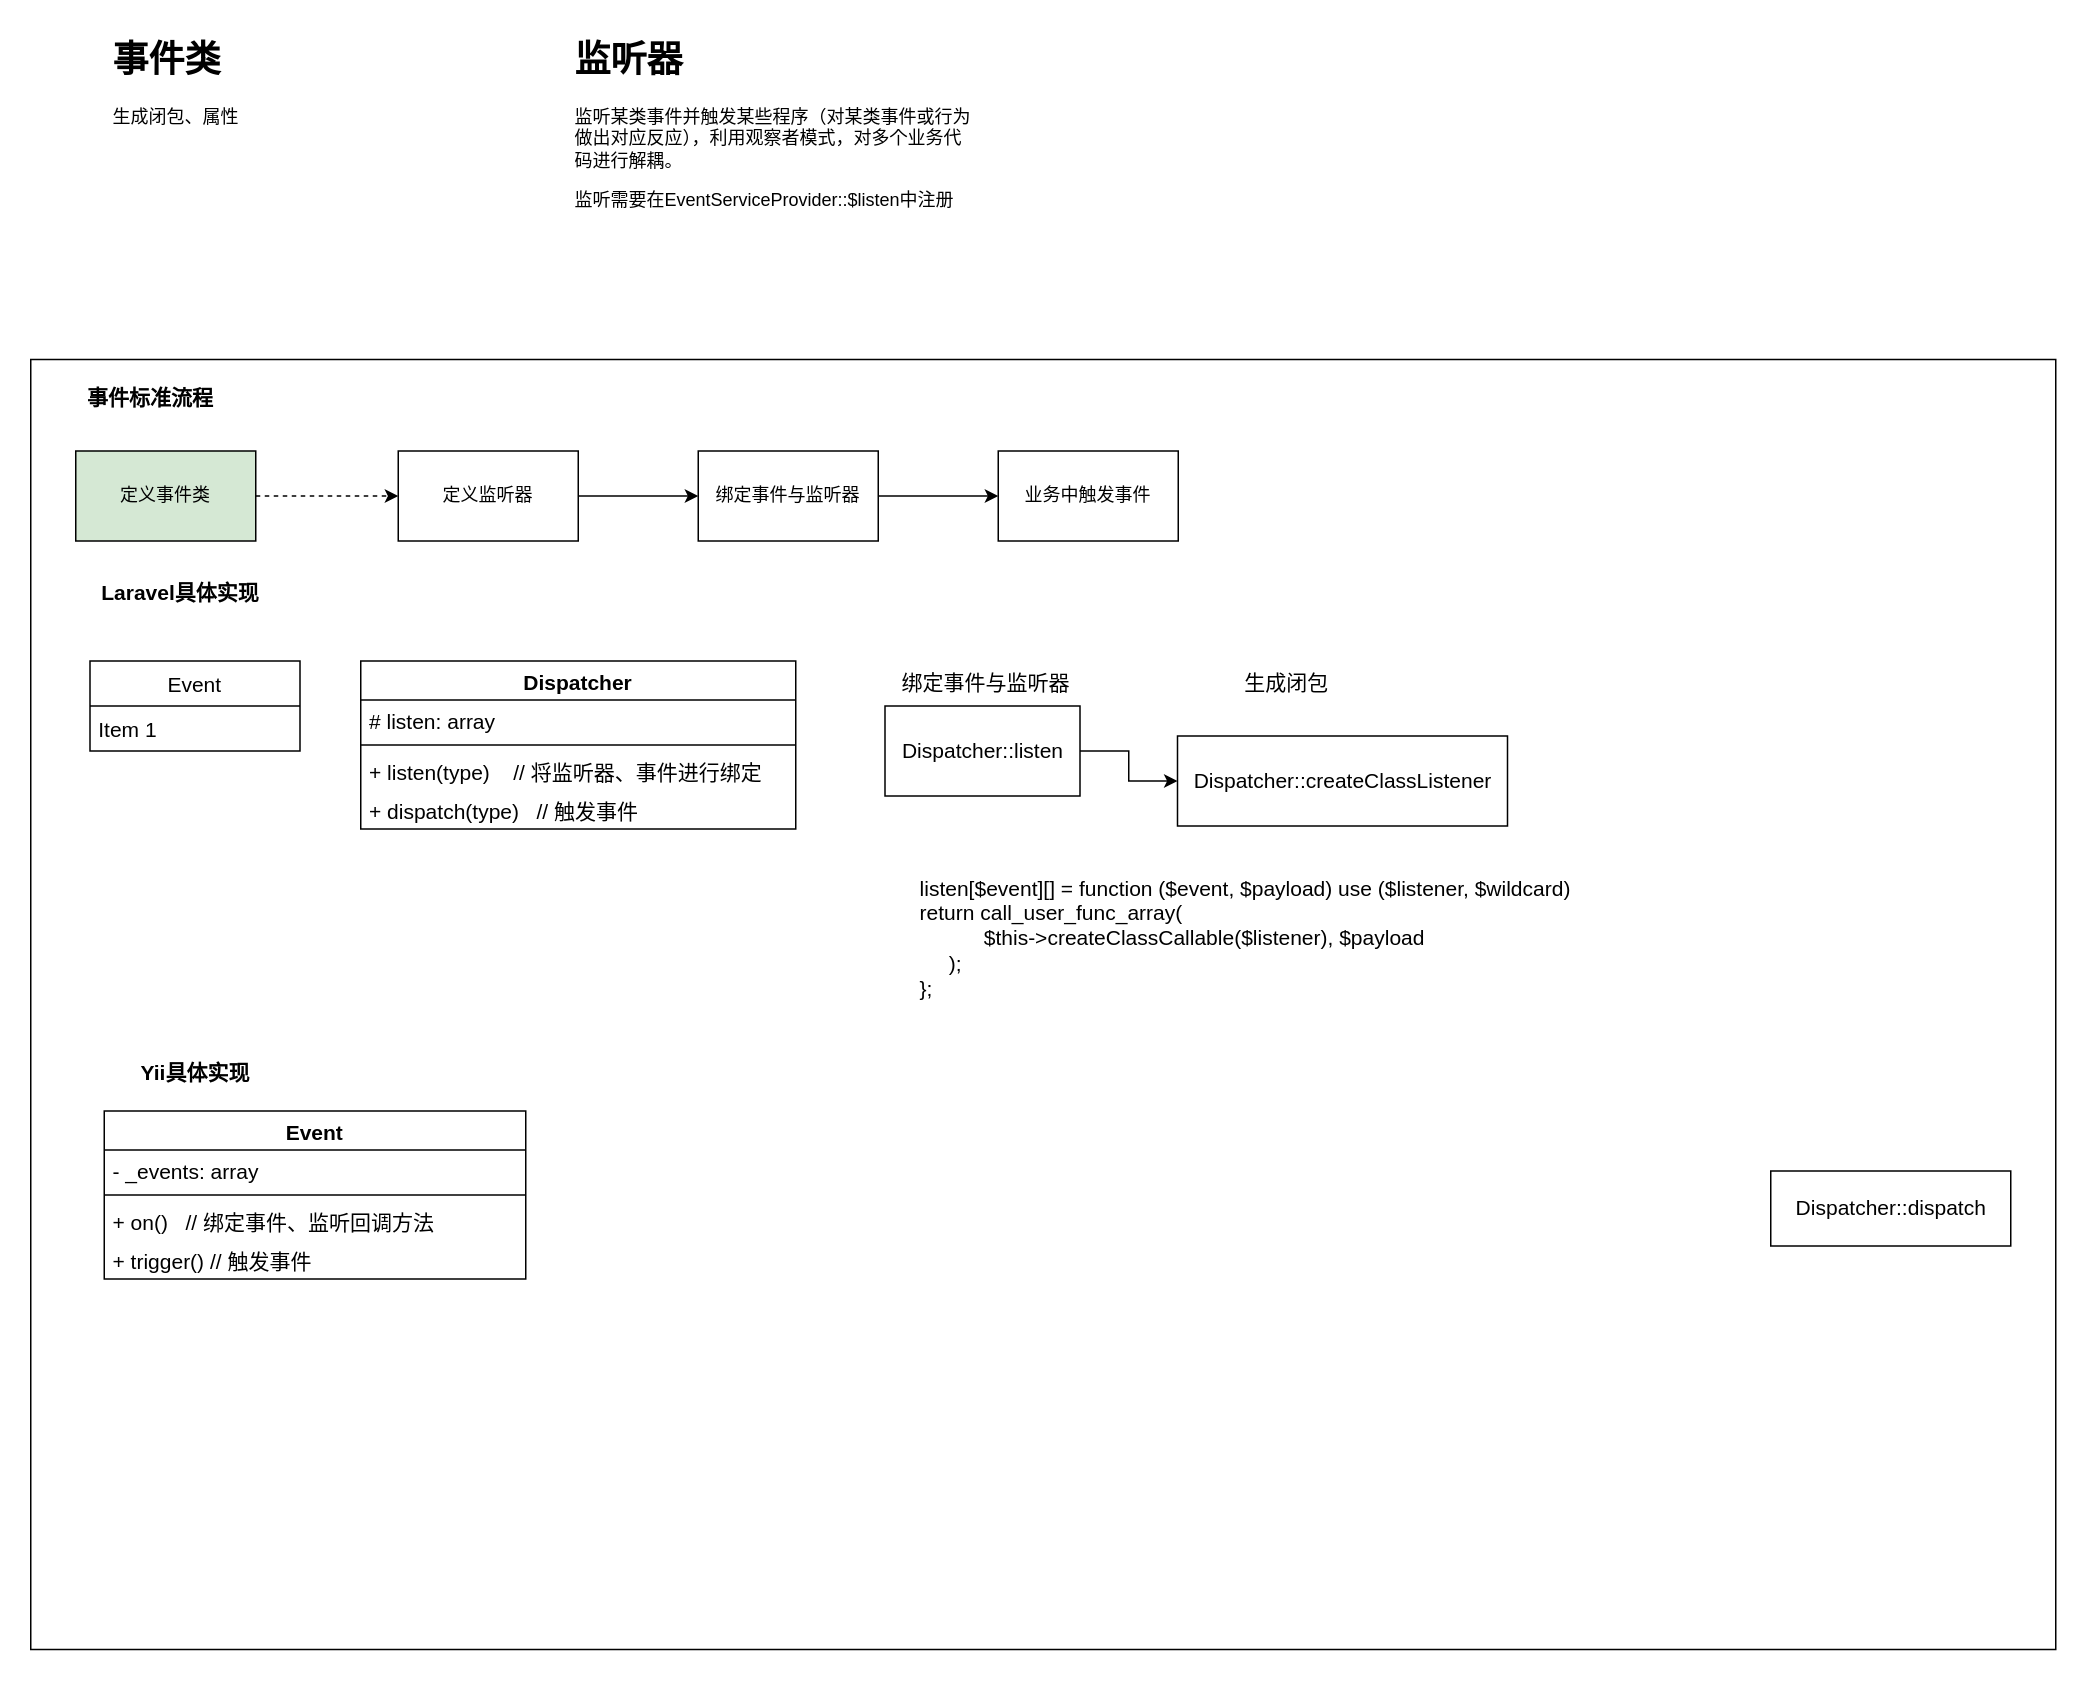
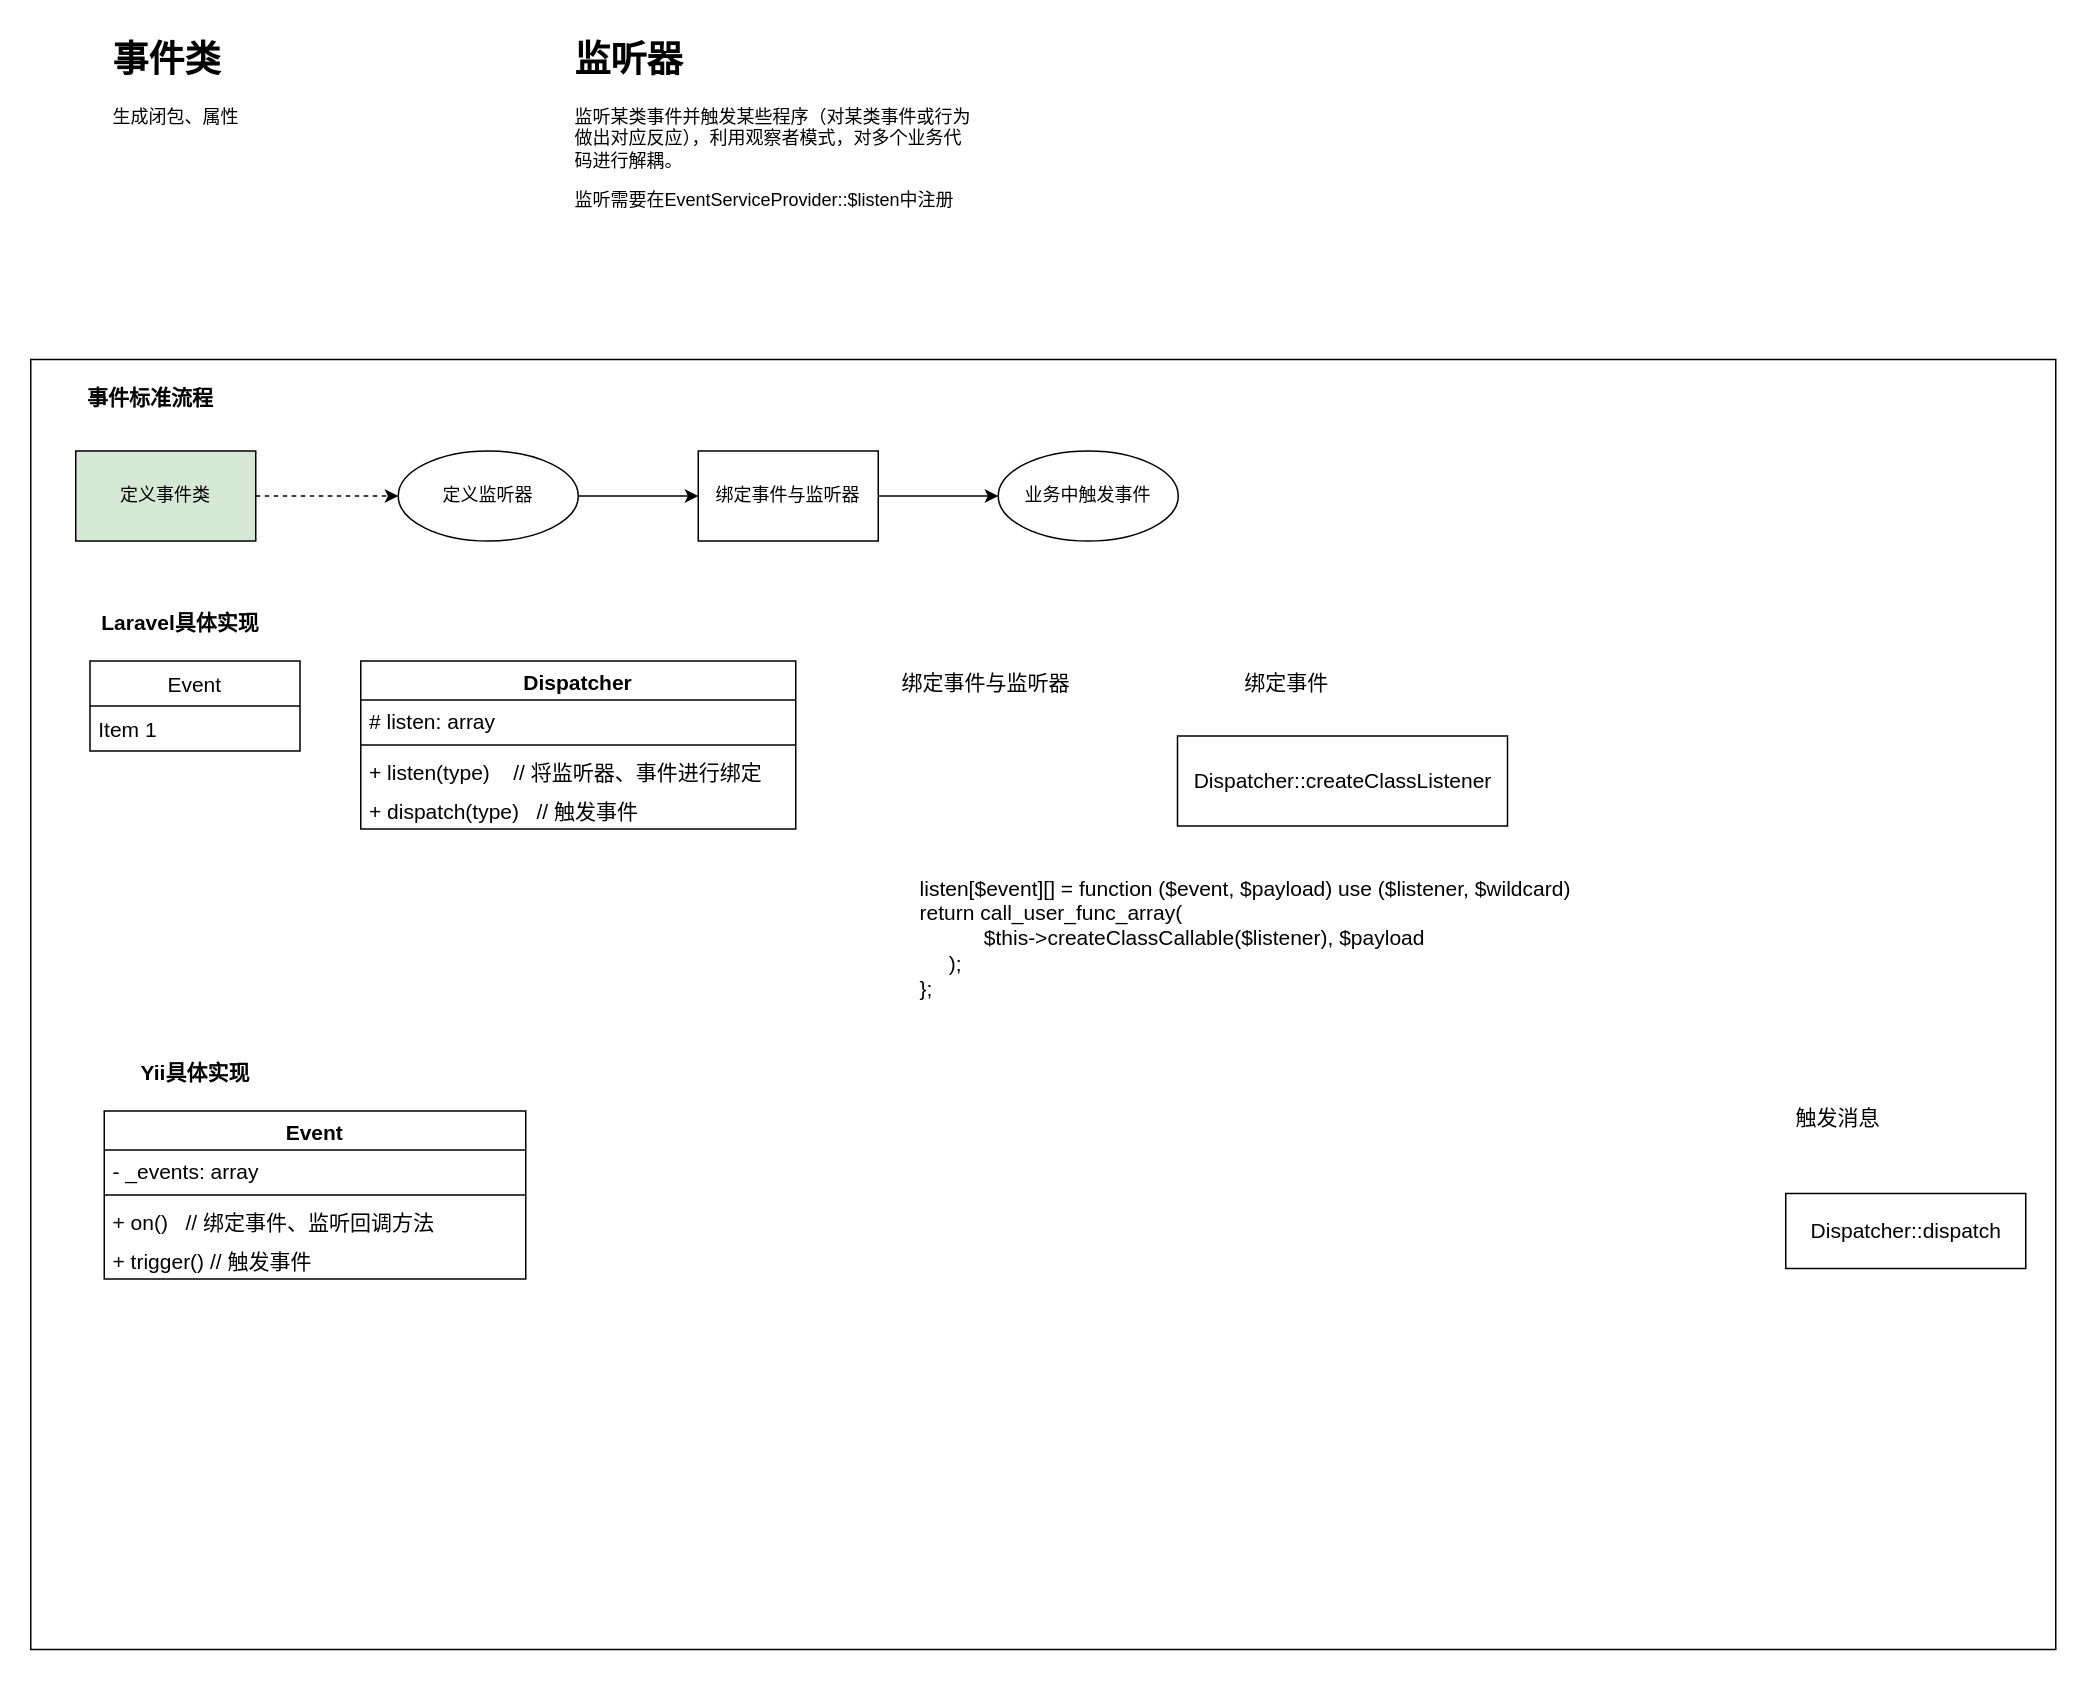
(488, 496) -> (488, 496)
(1088, 496) -> (1088, 496)
(181, 593) -> (181, 623)
(1287, 683) -> (1287, 683)
(983, 751) -> none
(1129, 761) -> none
none -> (1838, 1118)
(1891, 1208) -> (1906, 1231)
